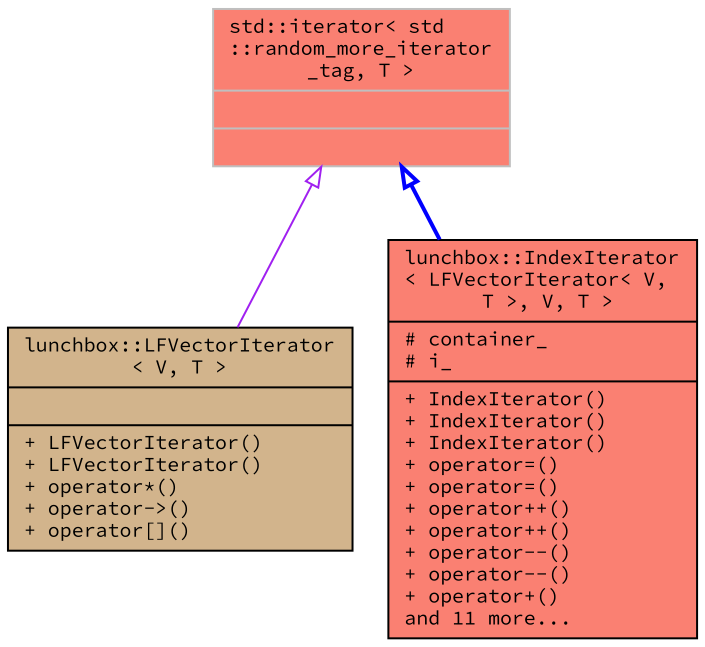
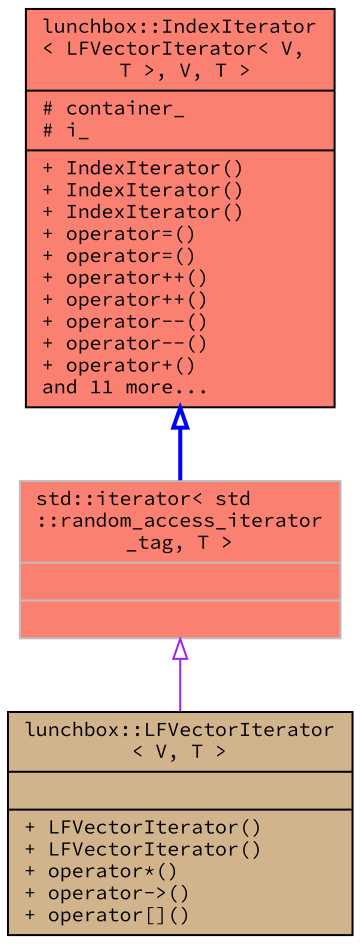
(361, 49) -> (180, 521)
(425, 212) -> (180, 454)
